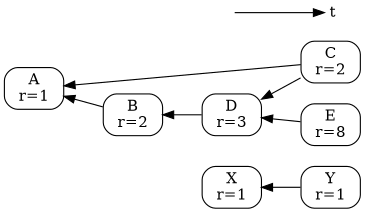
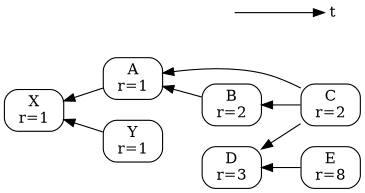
none -> (89, 93)
(188, 115) -> (287, 105)
